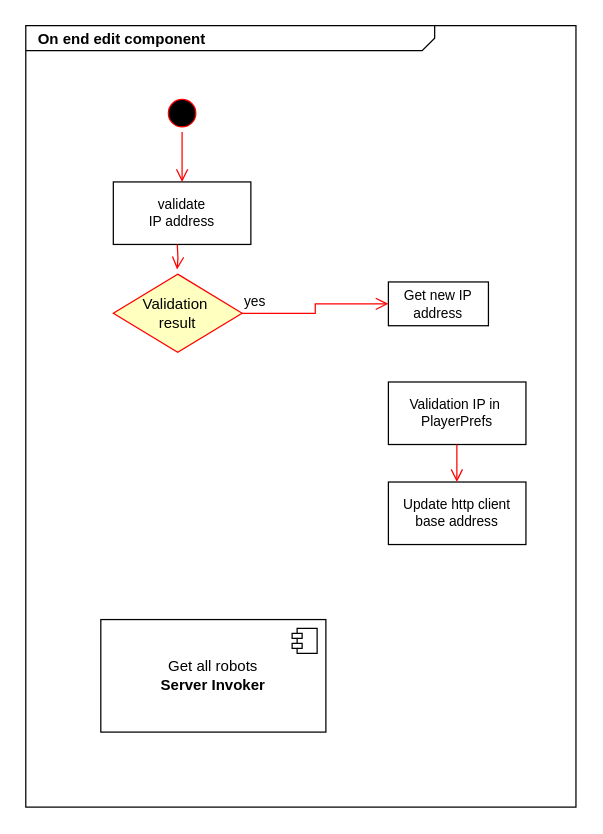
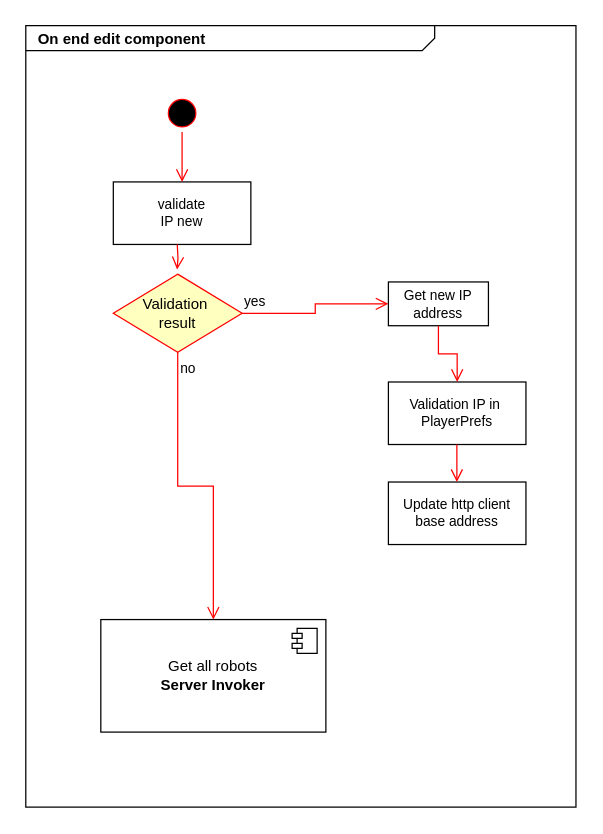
(182, 213) -> (182, 213)
none -> (445, 354)
none -> (194, 486)
